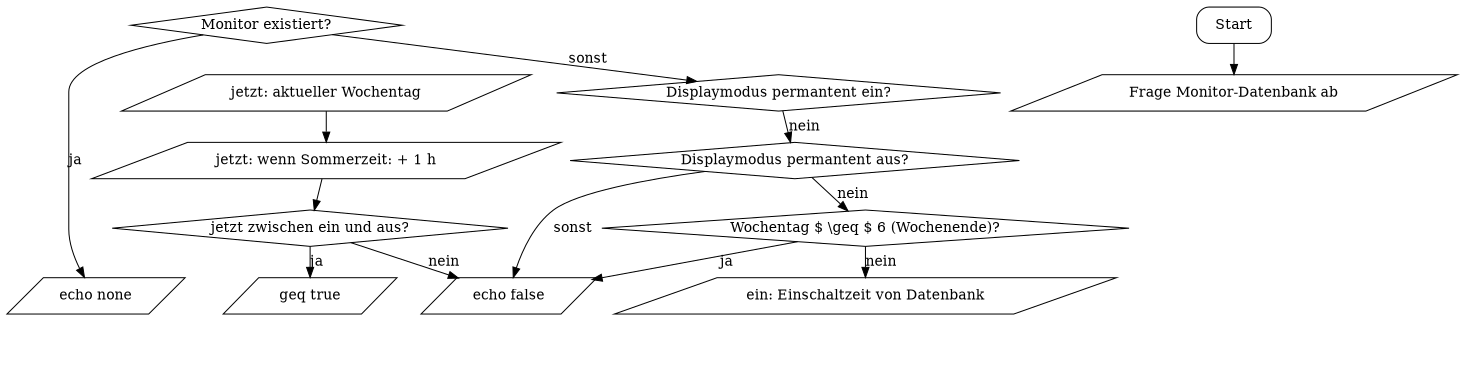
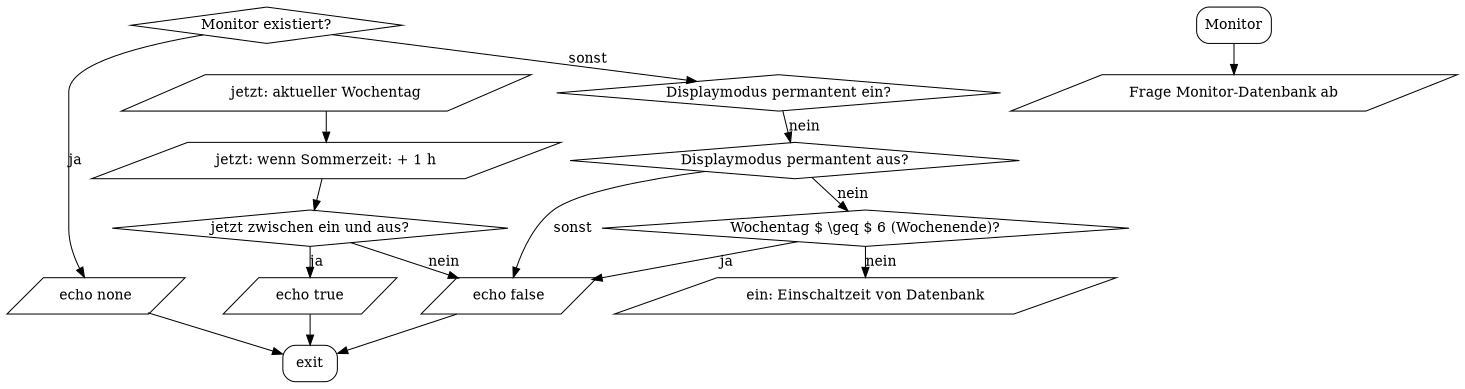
(1234, 25) -> (1234, 25)
(310, 296) -> (310, 296)
none -> (310, 364)
